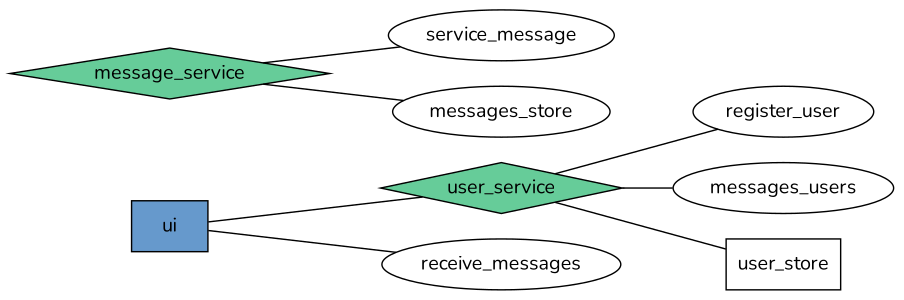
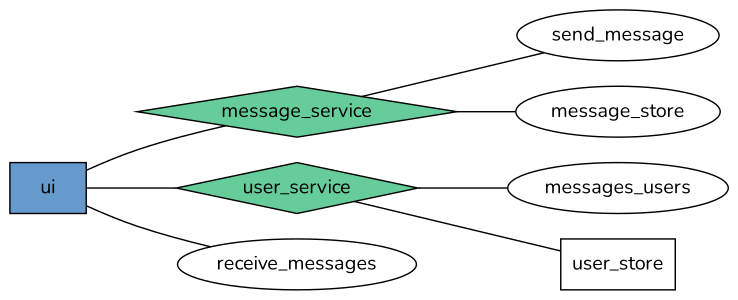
(501, 35) -> (618, 35)
(501, 112) -> (618, 112)
(783, 112) -> none
none -> (155, 144)
